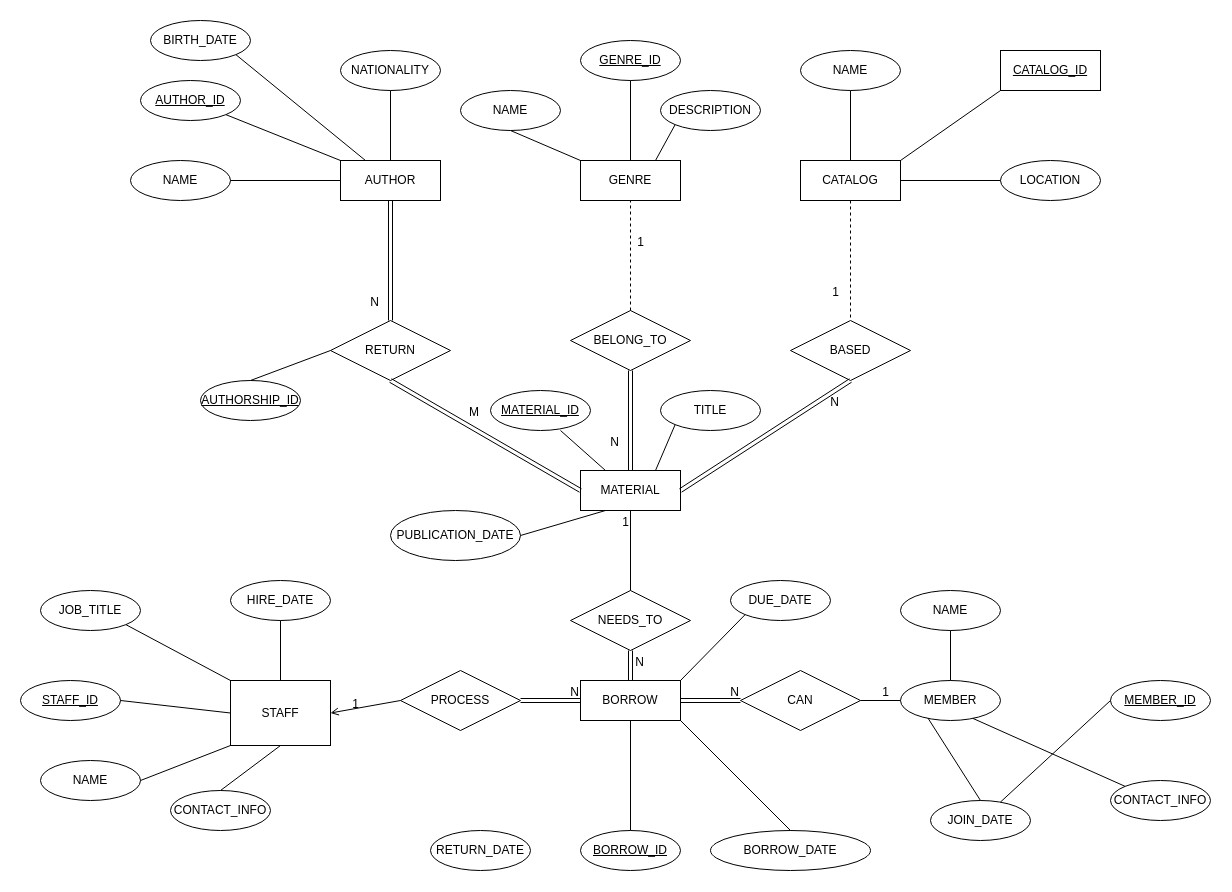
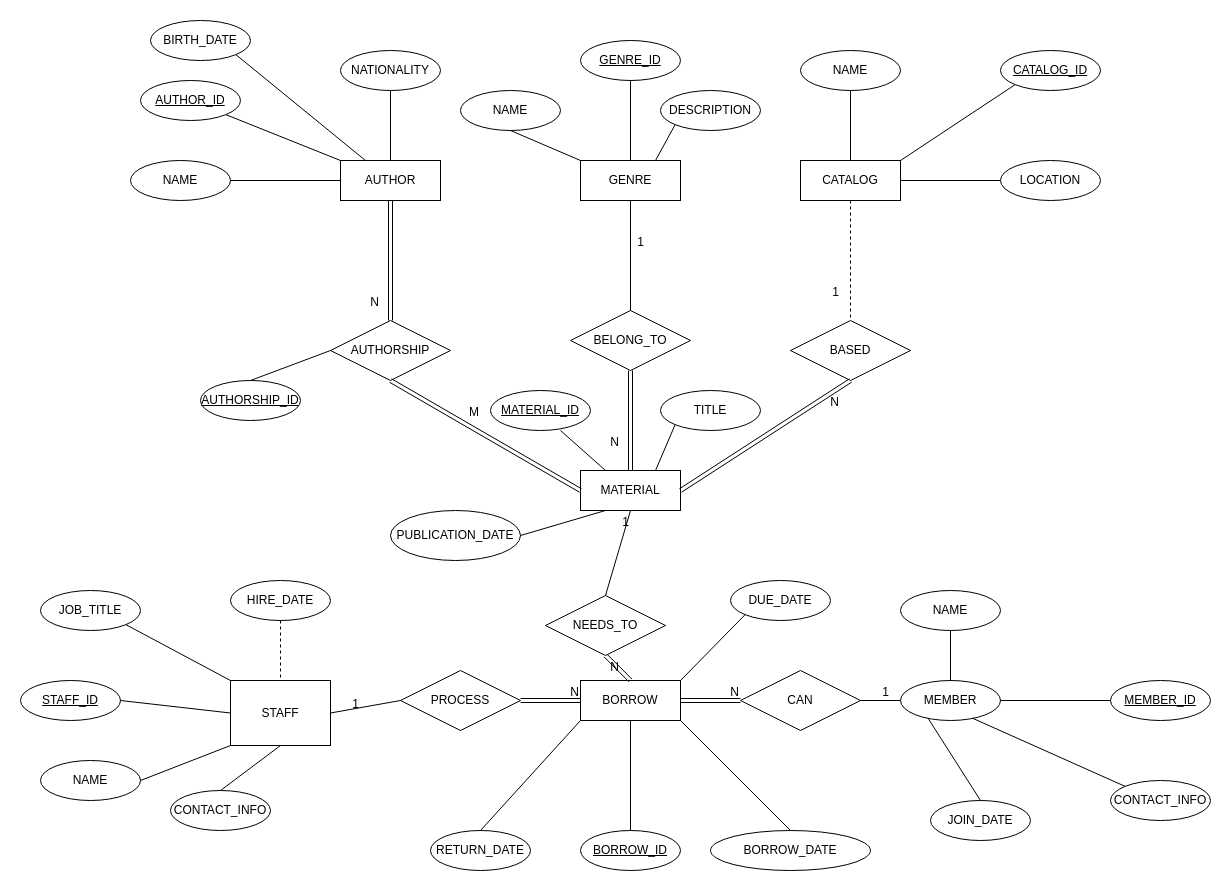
(1051, 71) -> (1051, 71)
(631, 255) -> (631, 255)
(391, 351) -> (391, 351)
(631, 621) -> (606, 626)
(281, 651) -> (281, 651)
(336, 712) -> (335, 712)
(1056, 751) -> (1056, 701)
none -> (531, 776)
